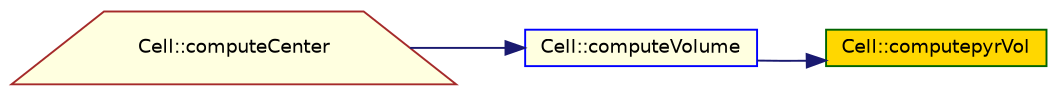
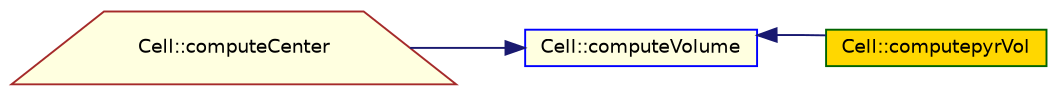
(782, 61) -> (801, 35)
